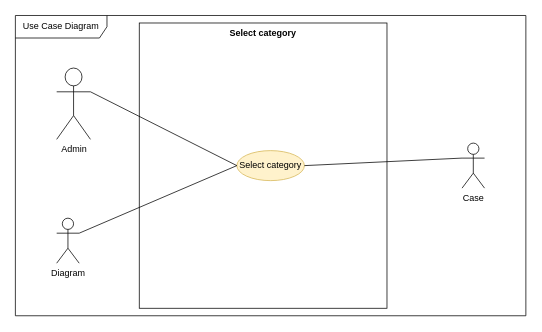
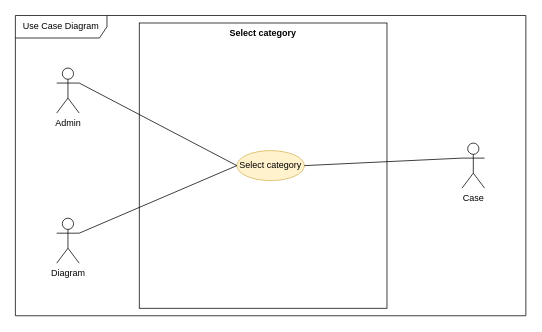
(74, 104) -> (68, 90)
